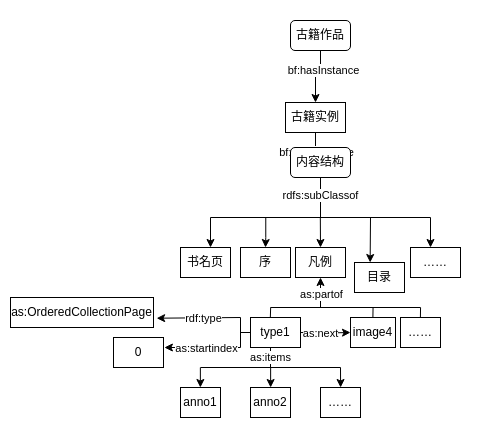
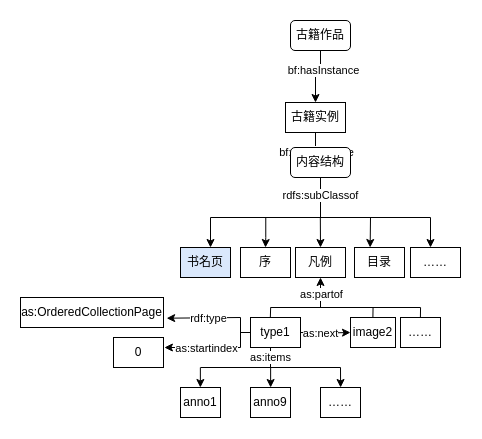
(206, 263) -> (206, 263)
(380, 278) -> (380, 263)
(82, 313) -> (92, 313)
(373, 333) -> (373, 333)
(271, 403) -> (271, 403)
